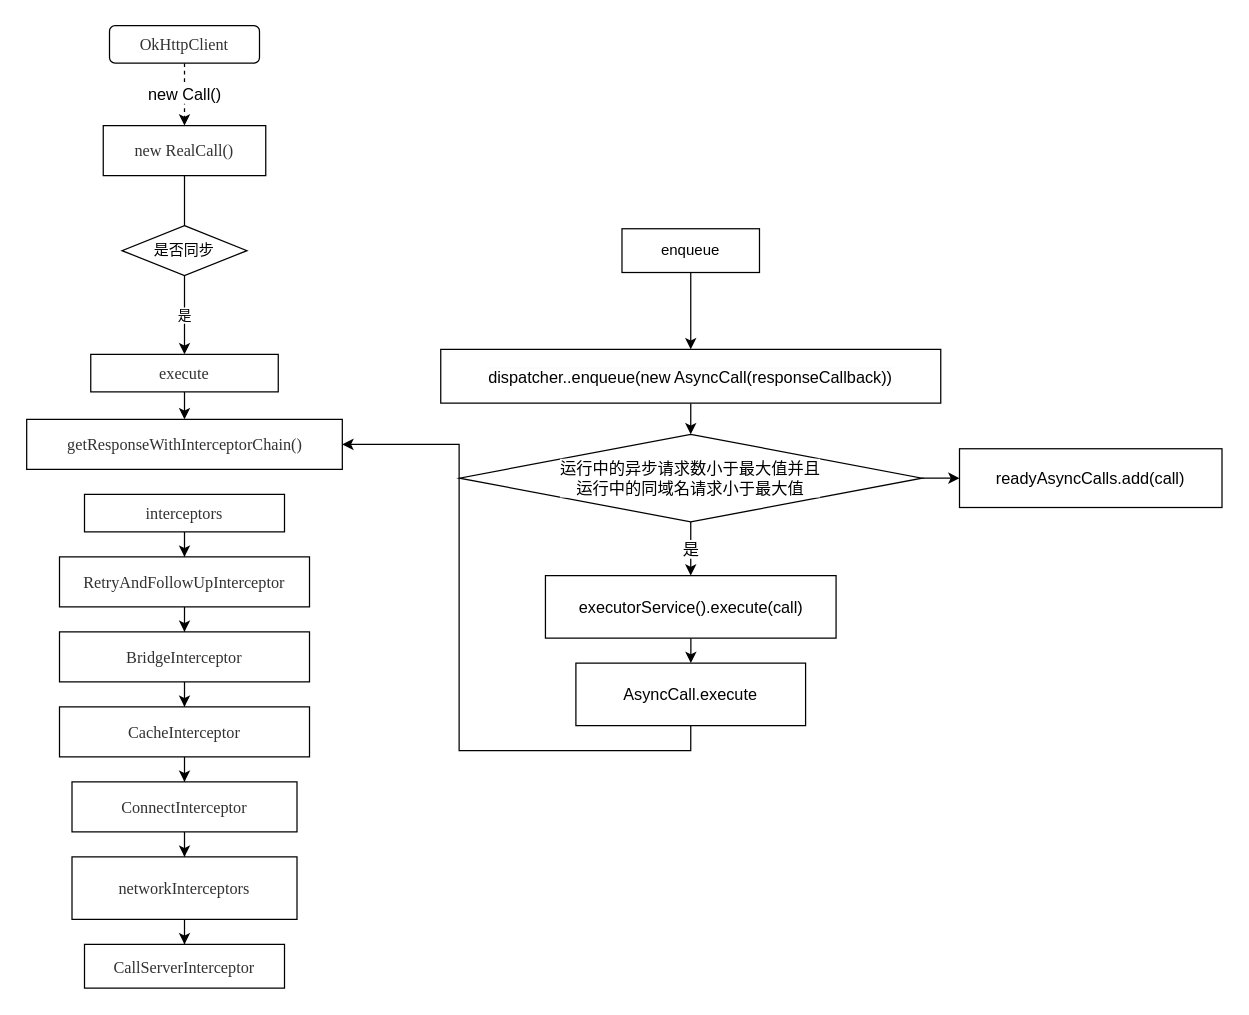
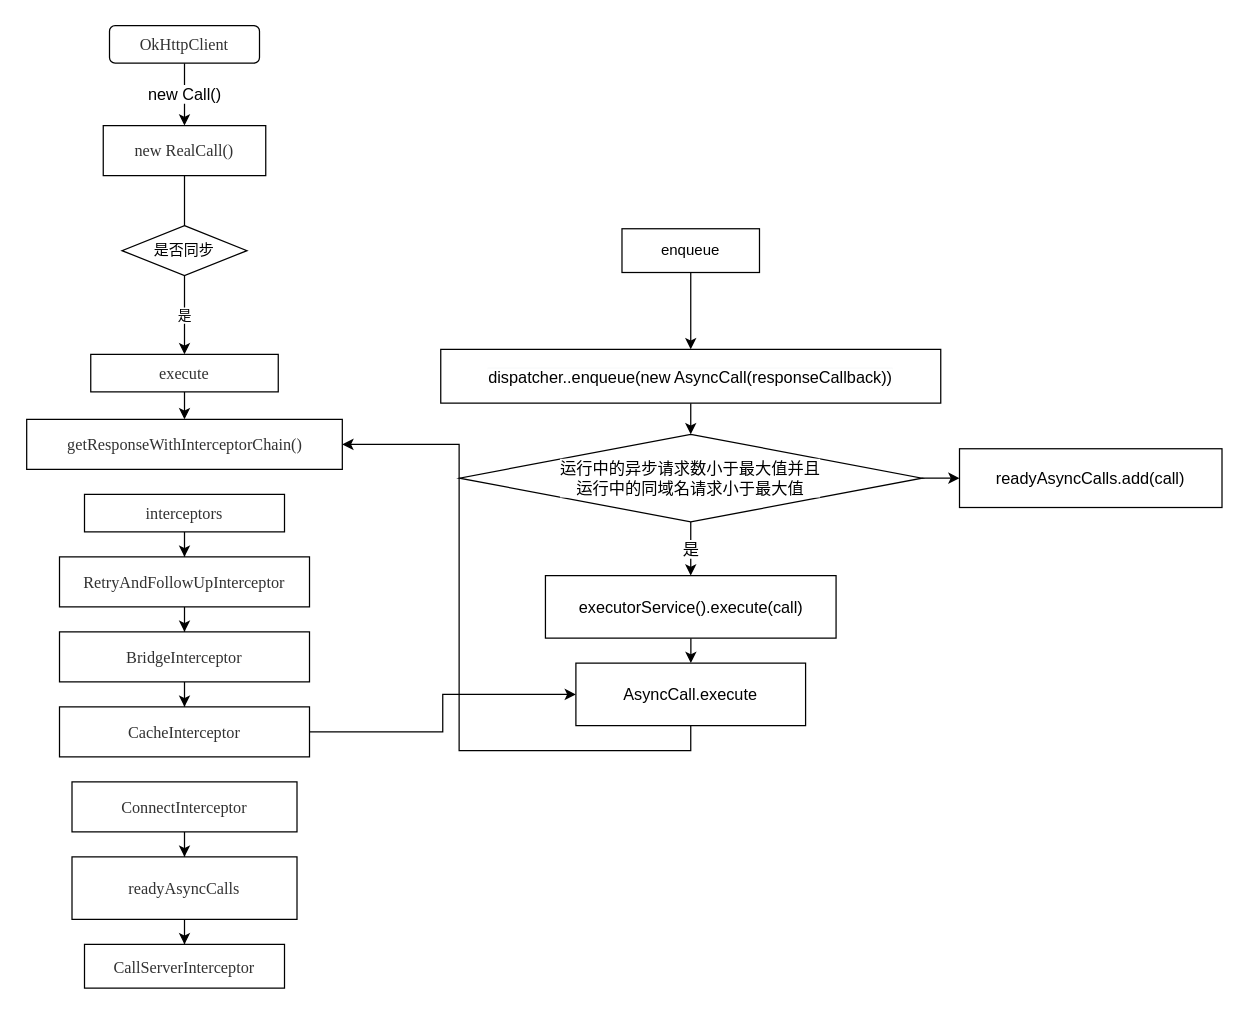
(184, 75) -> (184, 75)
(184, 774) -> (443, 718)
(184, 888) -> (184, 888)
